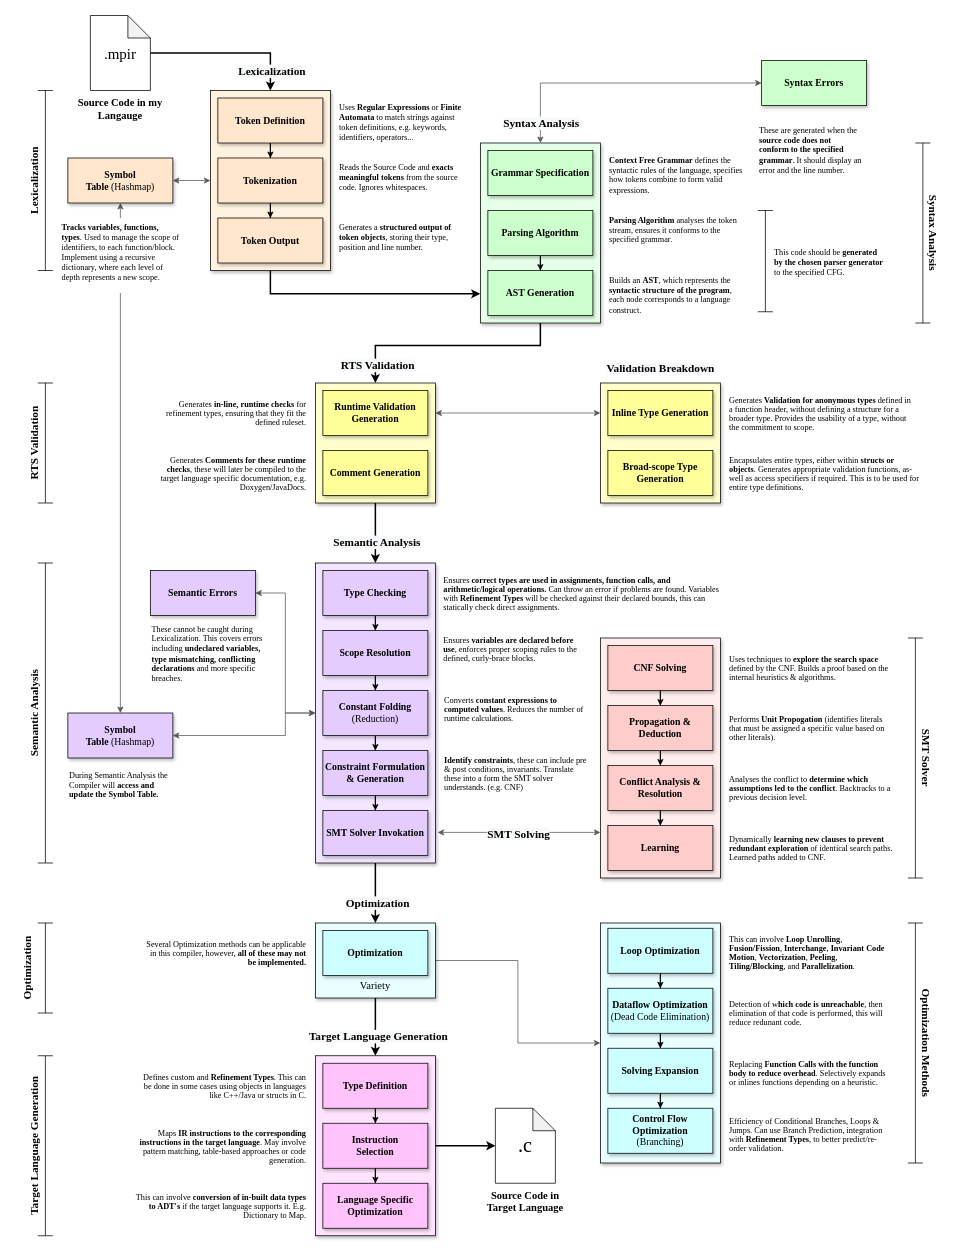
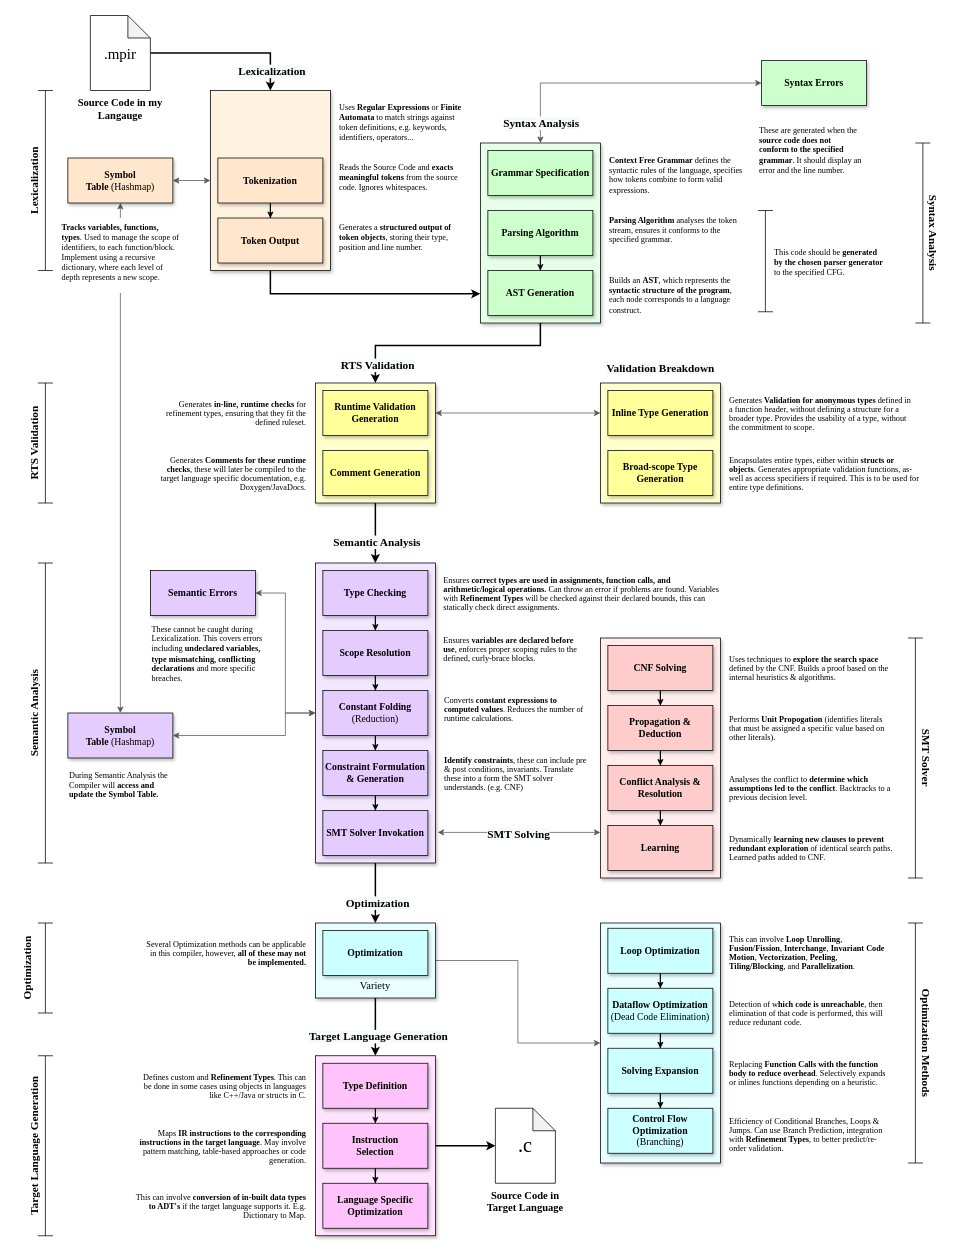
(270, 120) -> none
(270, 153) -> none
